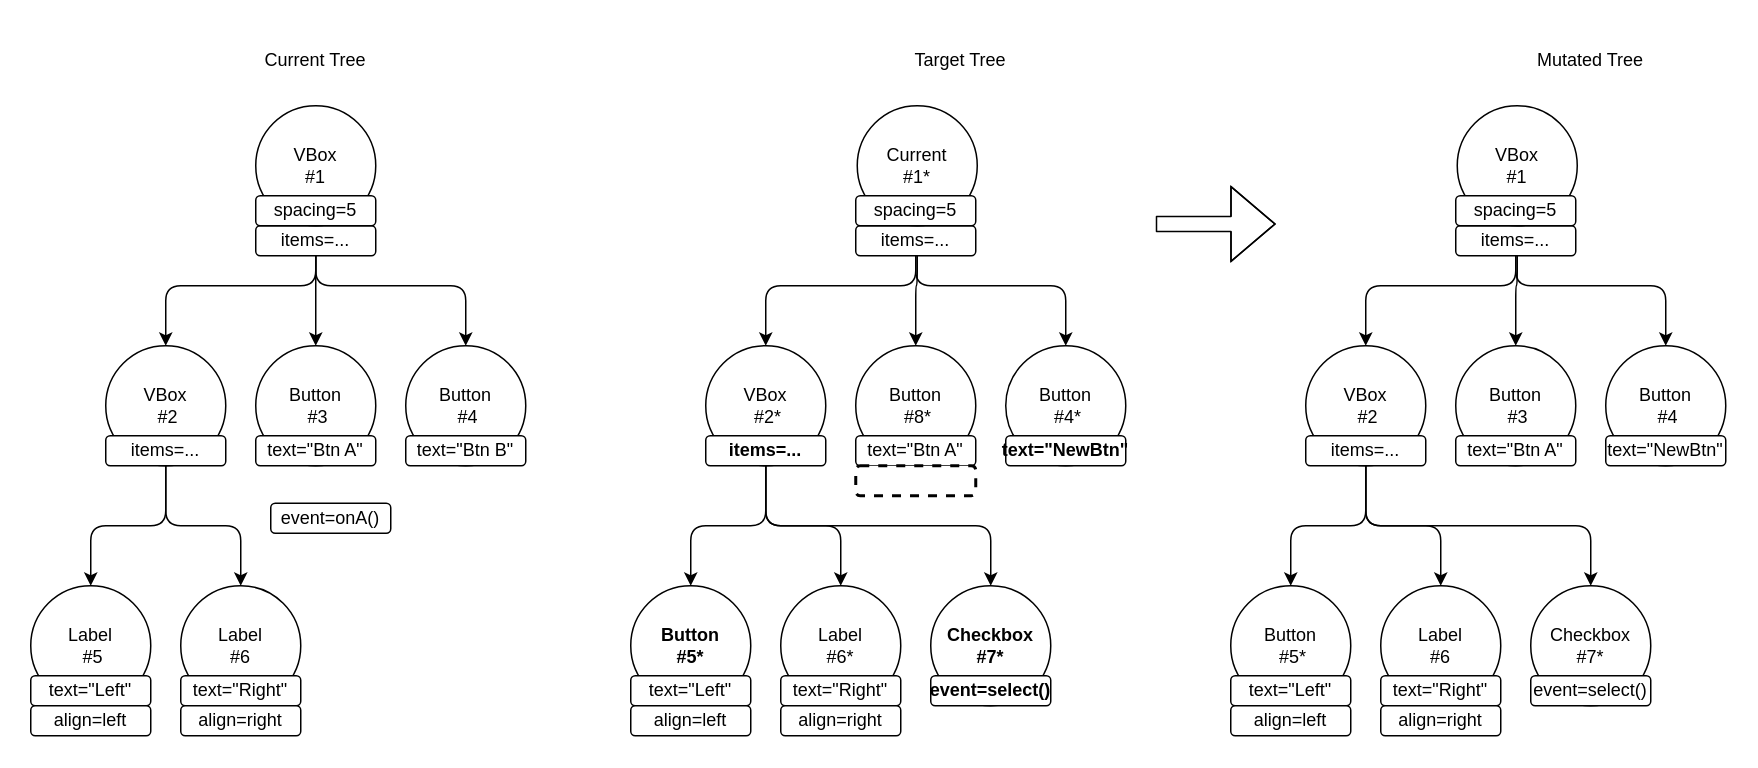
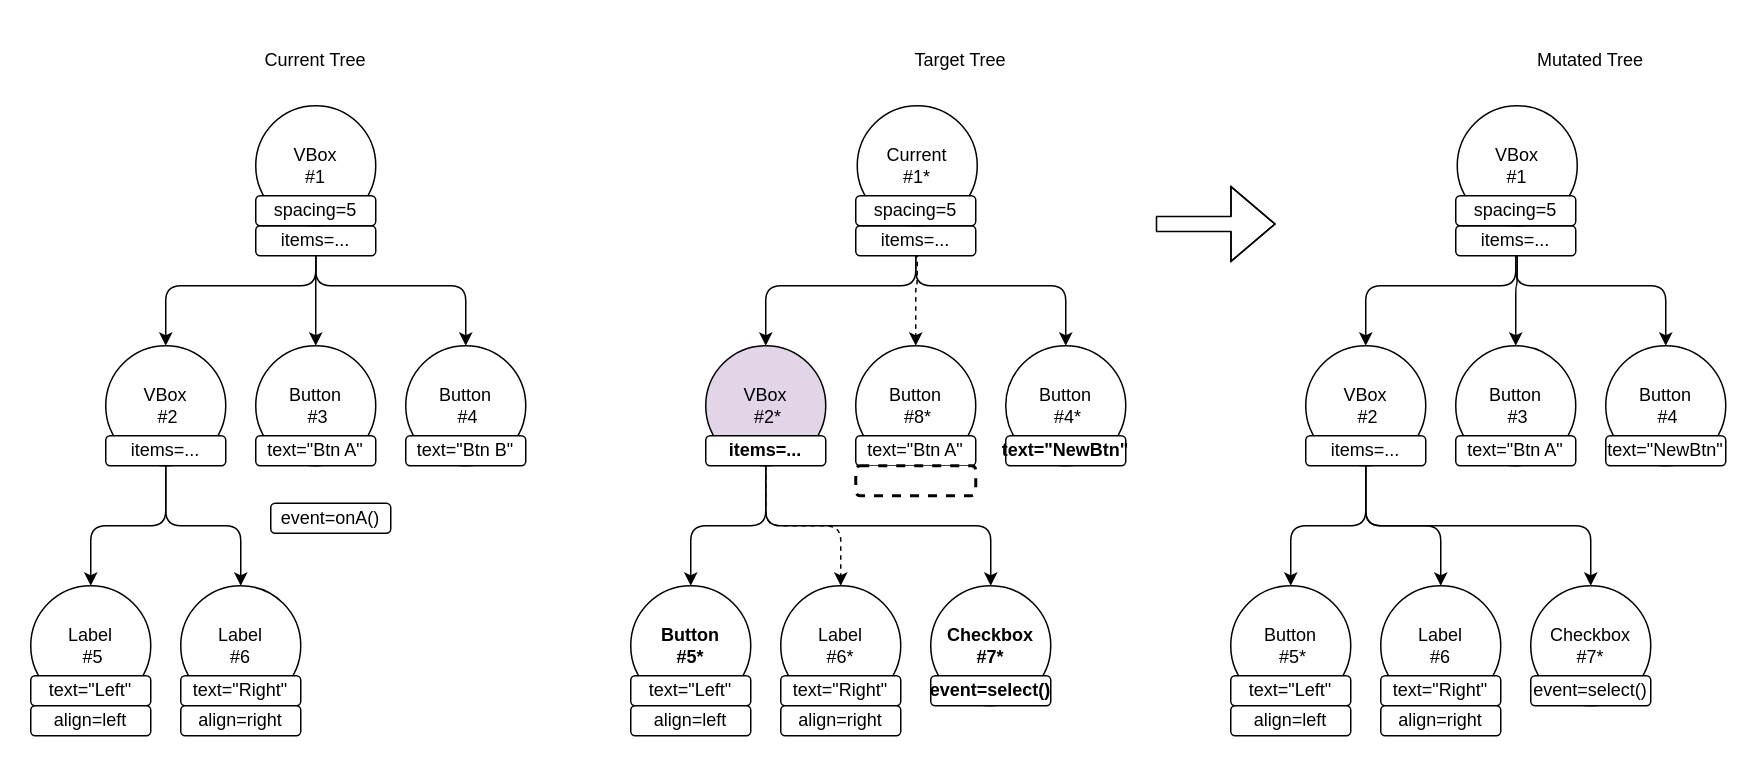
(916, 307) -> (916, 307)
(766, 406) -> (766, 406)
(841, 551) -> (841, 551)
